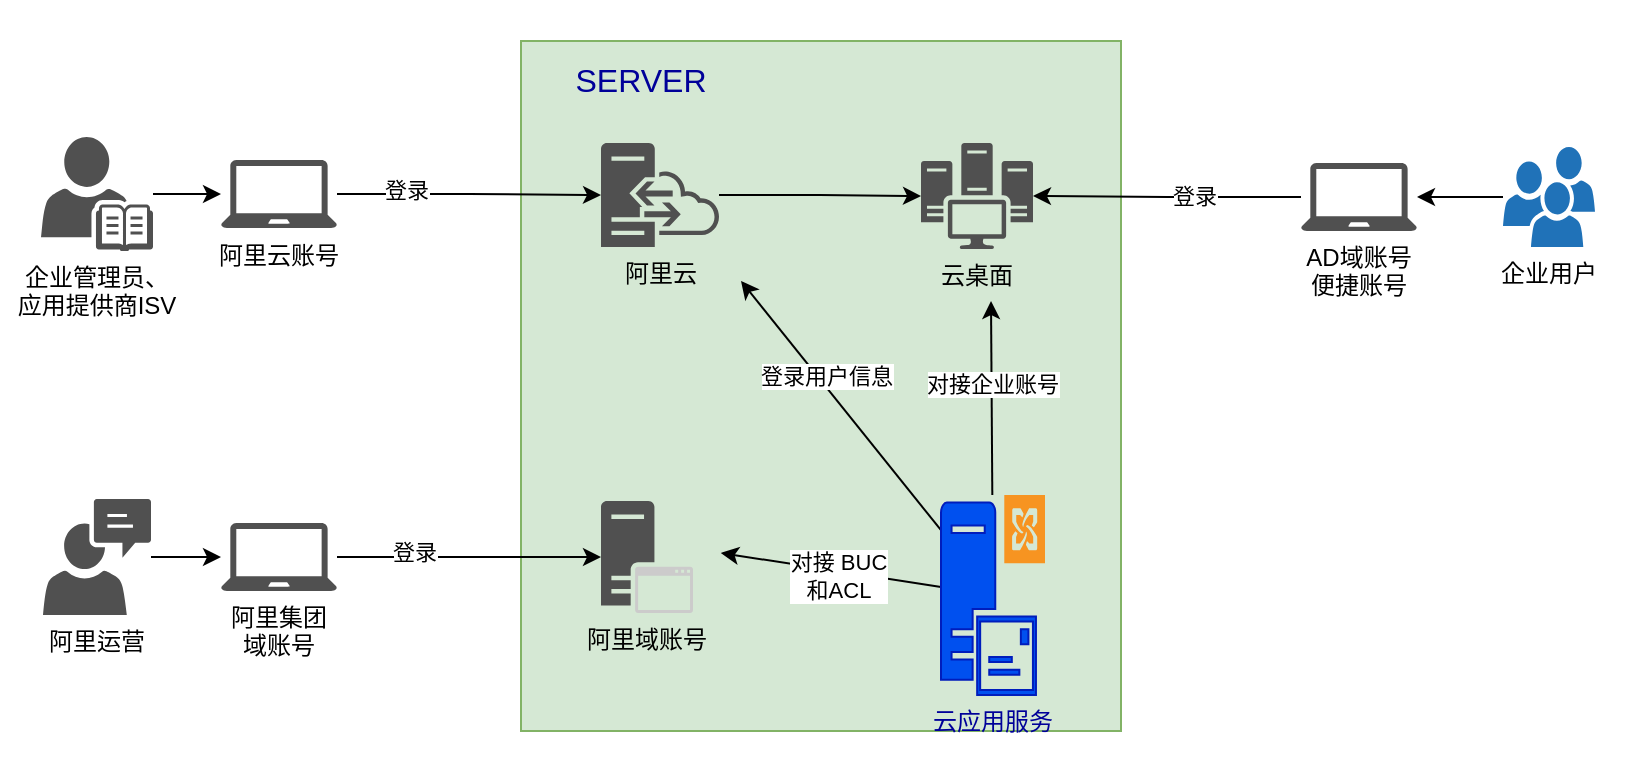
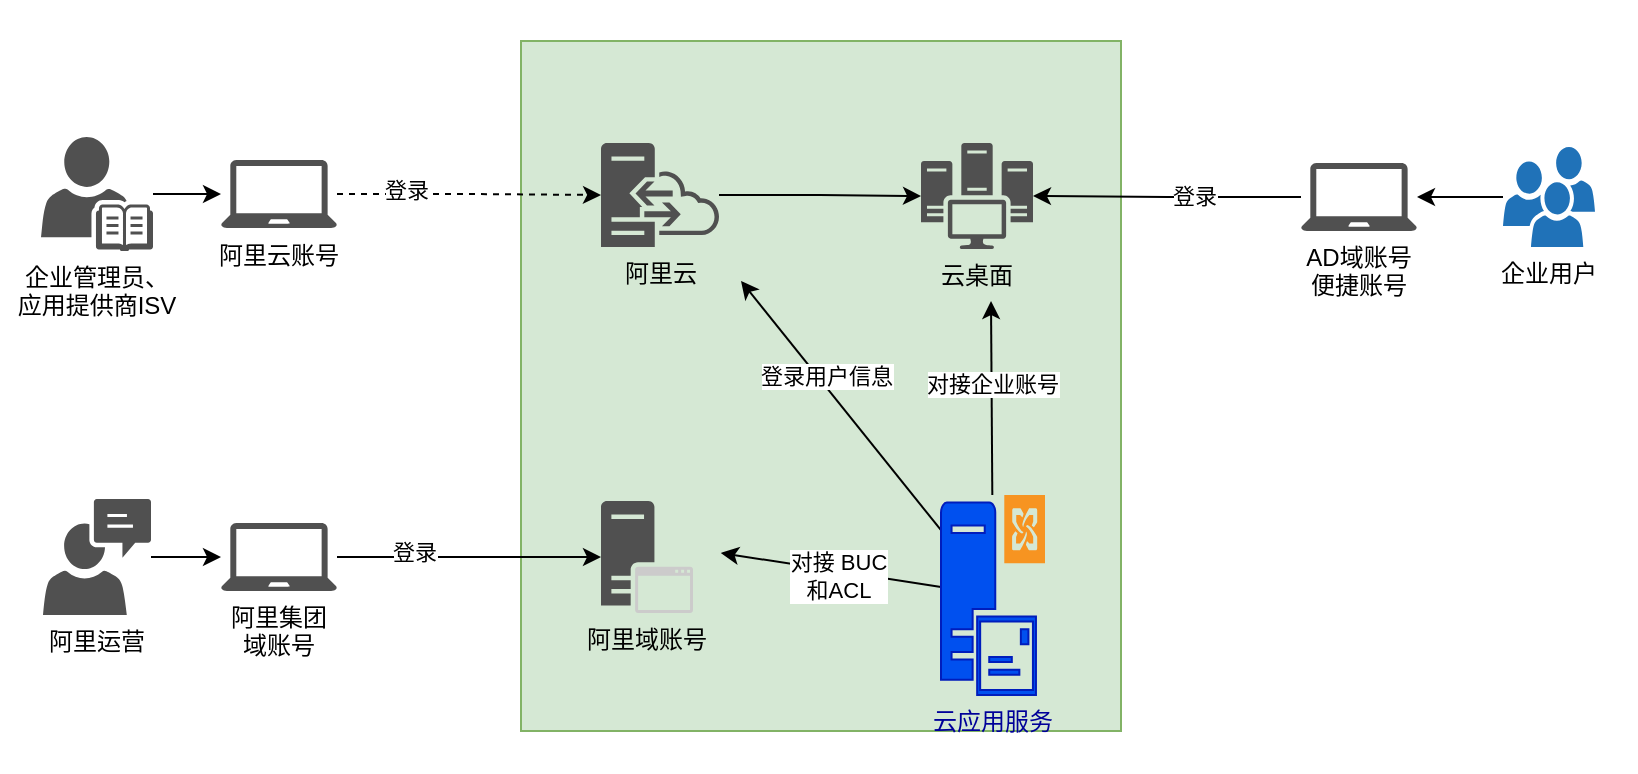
(641, 81) -> none
(509, 194) -> (509, 194)
